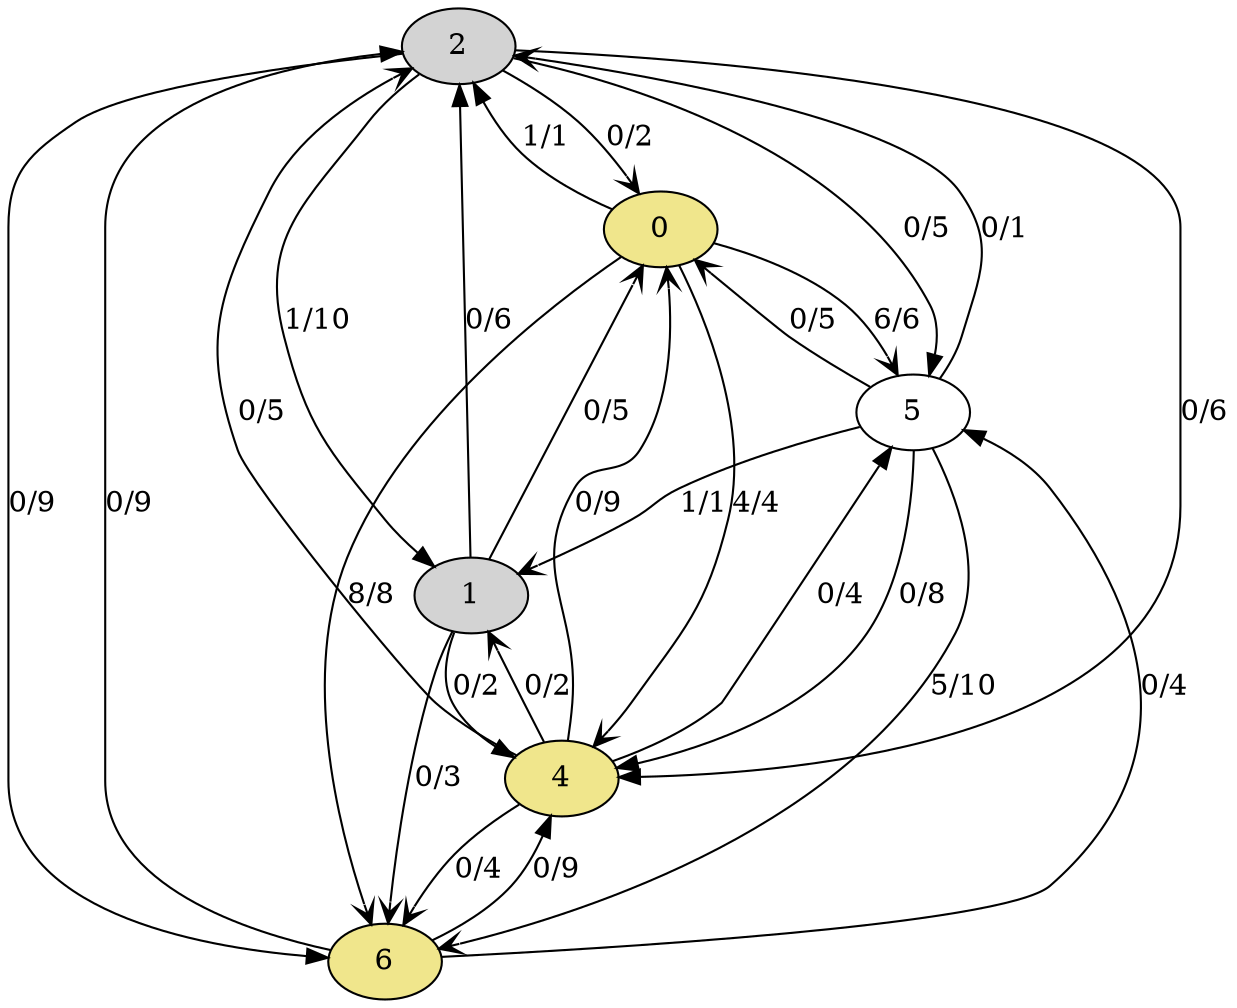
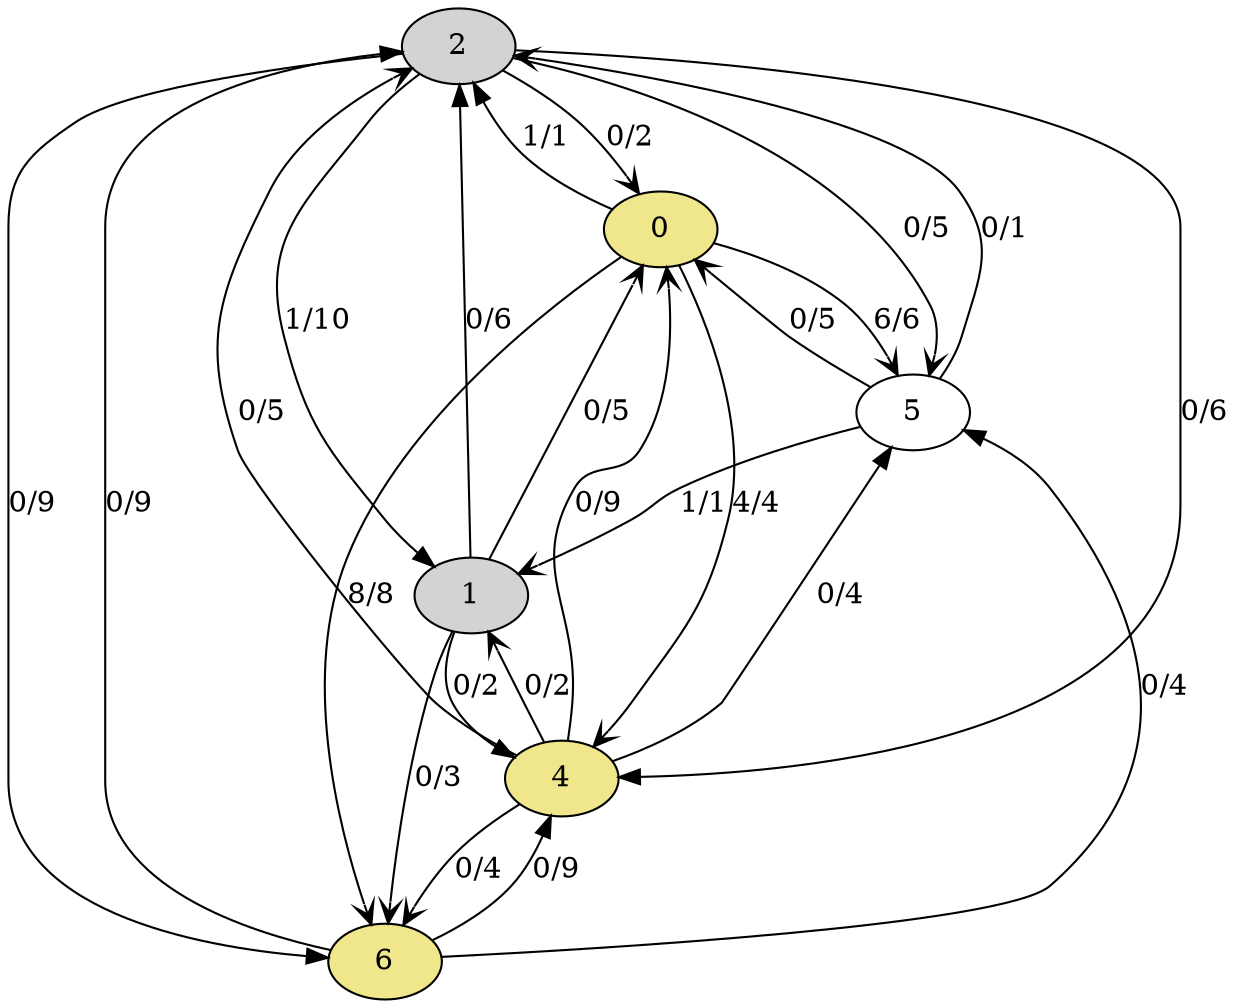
(770, 152) -> (770, 152)
(842, 663) -> none
(820, 784) -> none
